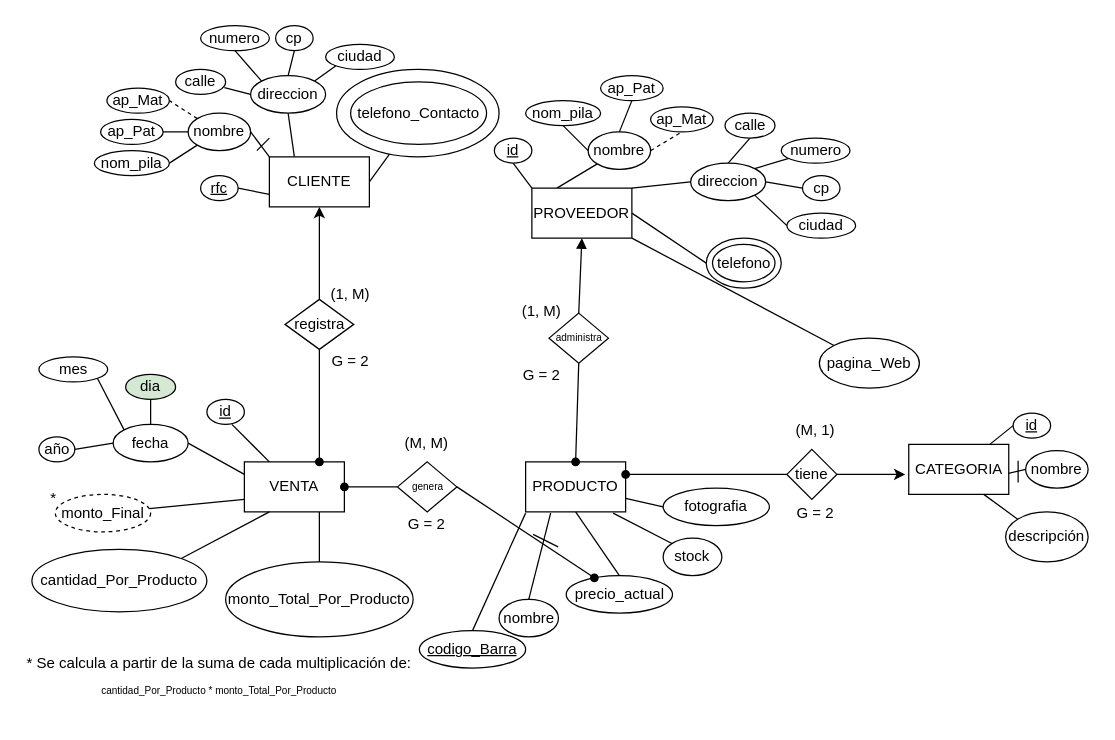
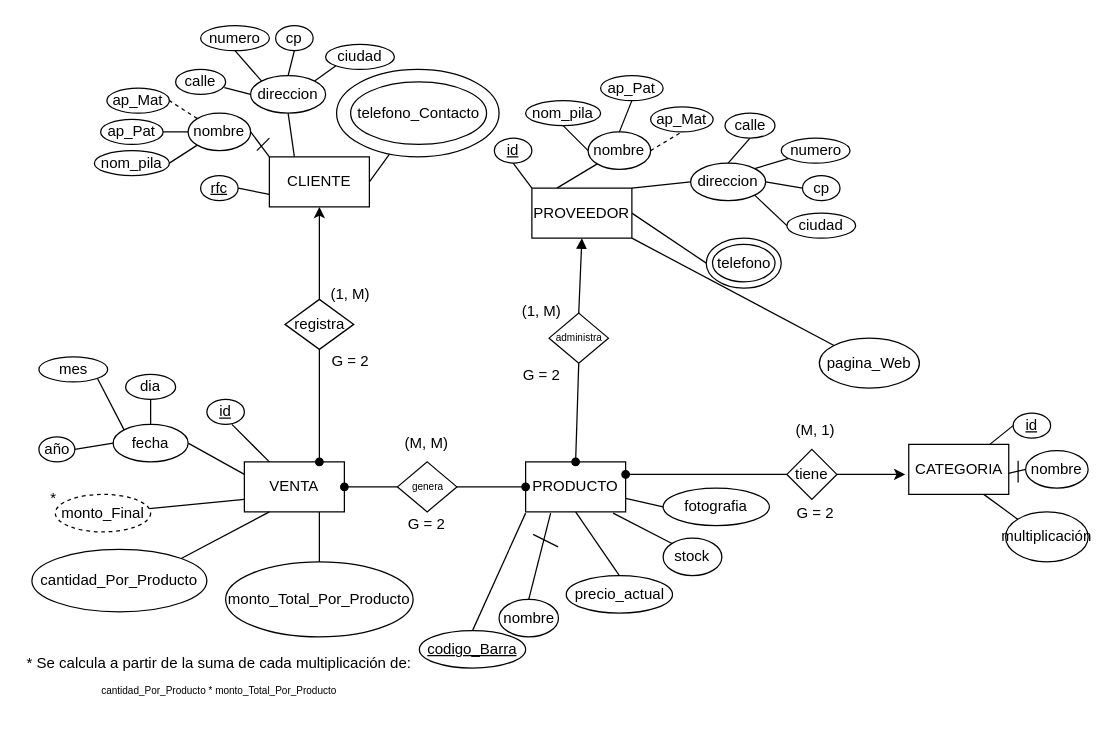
(151, 387) -> (151, 387)
(524, 531) -> (489, 487)
(1047, 537) -> (1047, 537)
